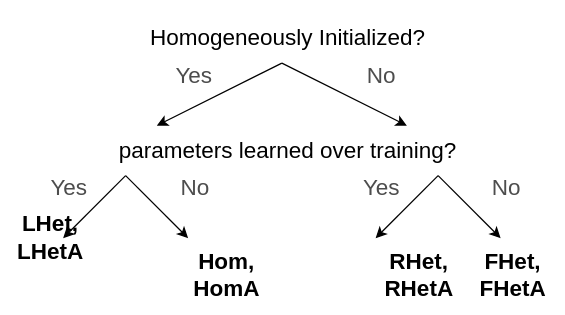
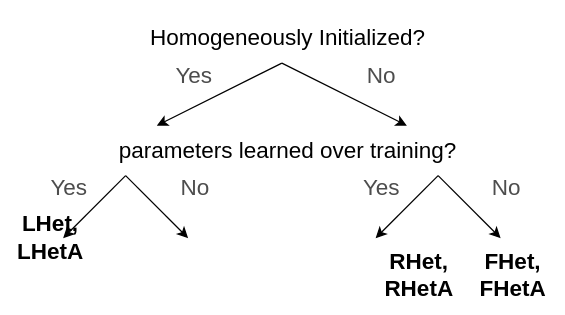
(227, 276) -> none
